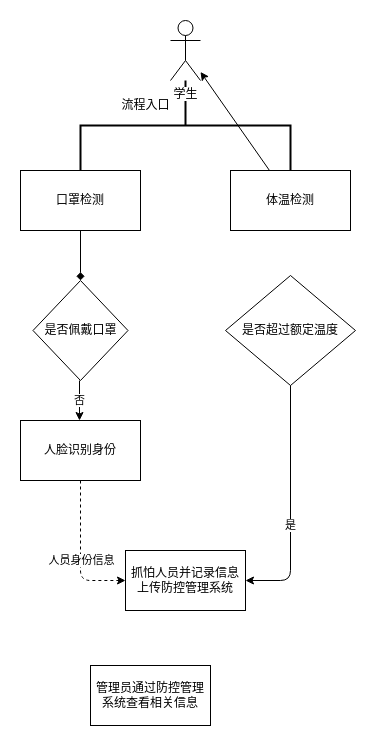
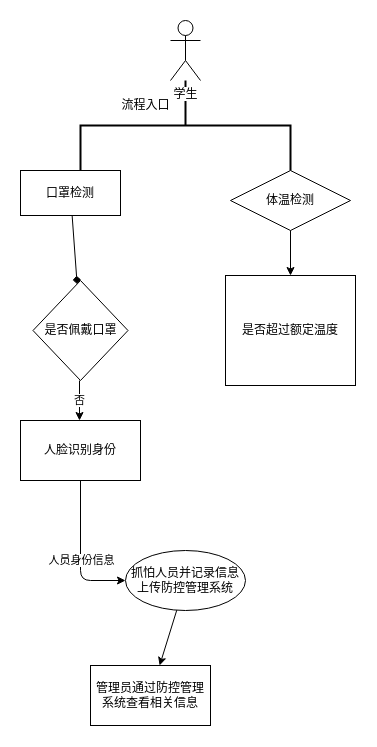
(237, 124) -> (291, 250)
(81, 201) -> (71, 193)
(291, 201) -> (291, 201)
(291, 331) -> (291, 331)
(291, 497) -> none
(81, 518) -> (81, 518)
(186, 581) -> (186, 581)
none -> (169, 634)
